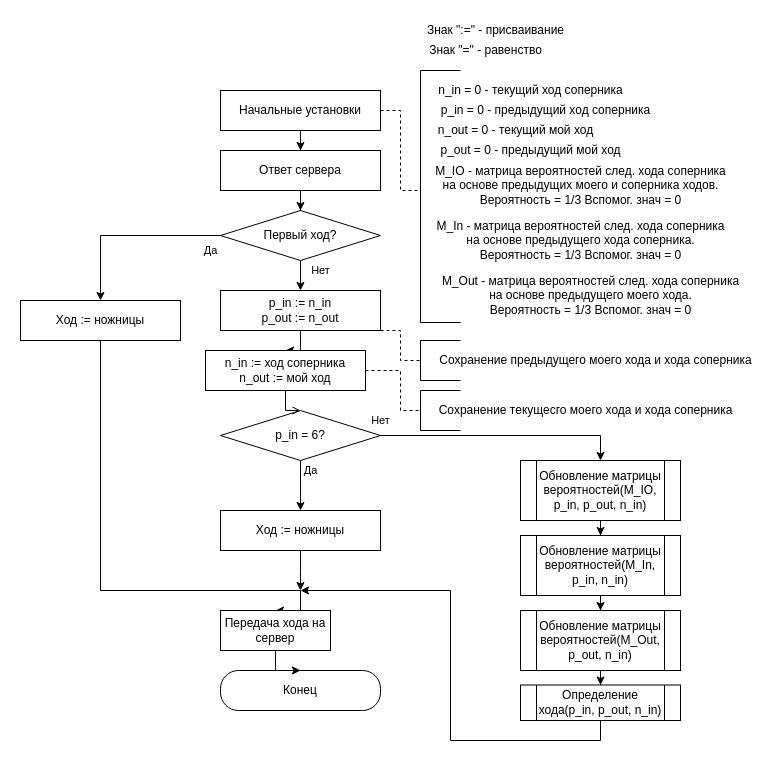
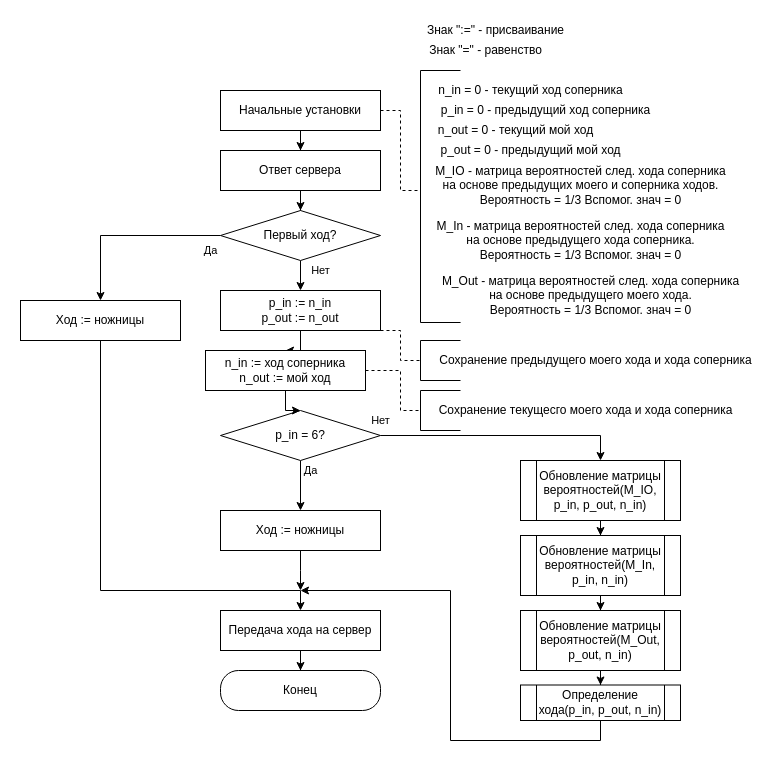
(294, 411) -> (292, 411)
(276, 631) -> (301, 631)
